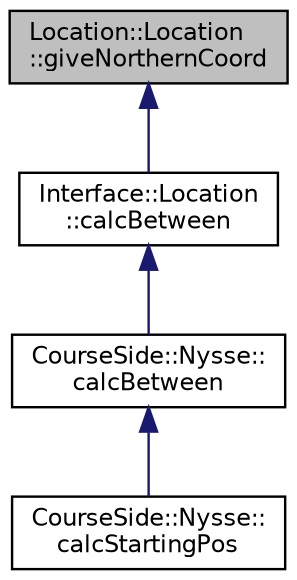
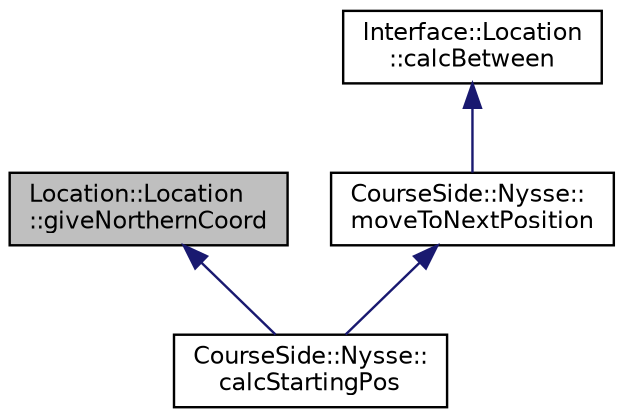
(149, 141) -> (238, 299)
(149, 371) -> (472, 209)
